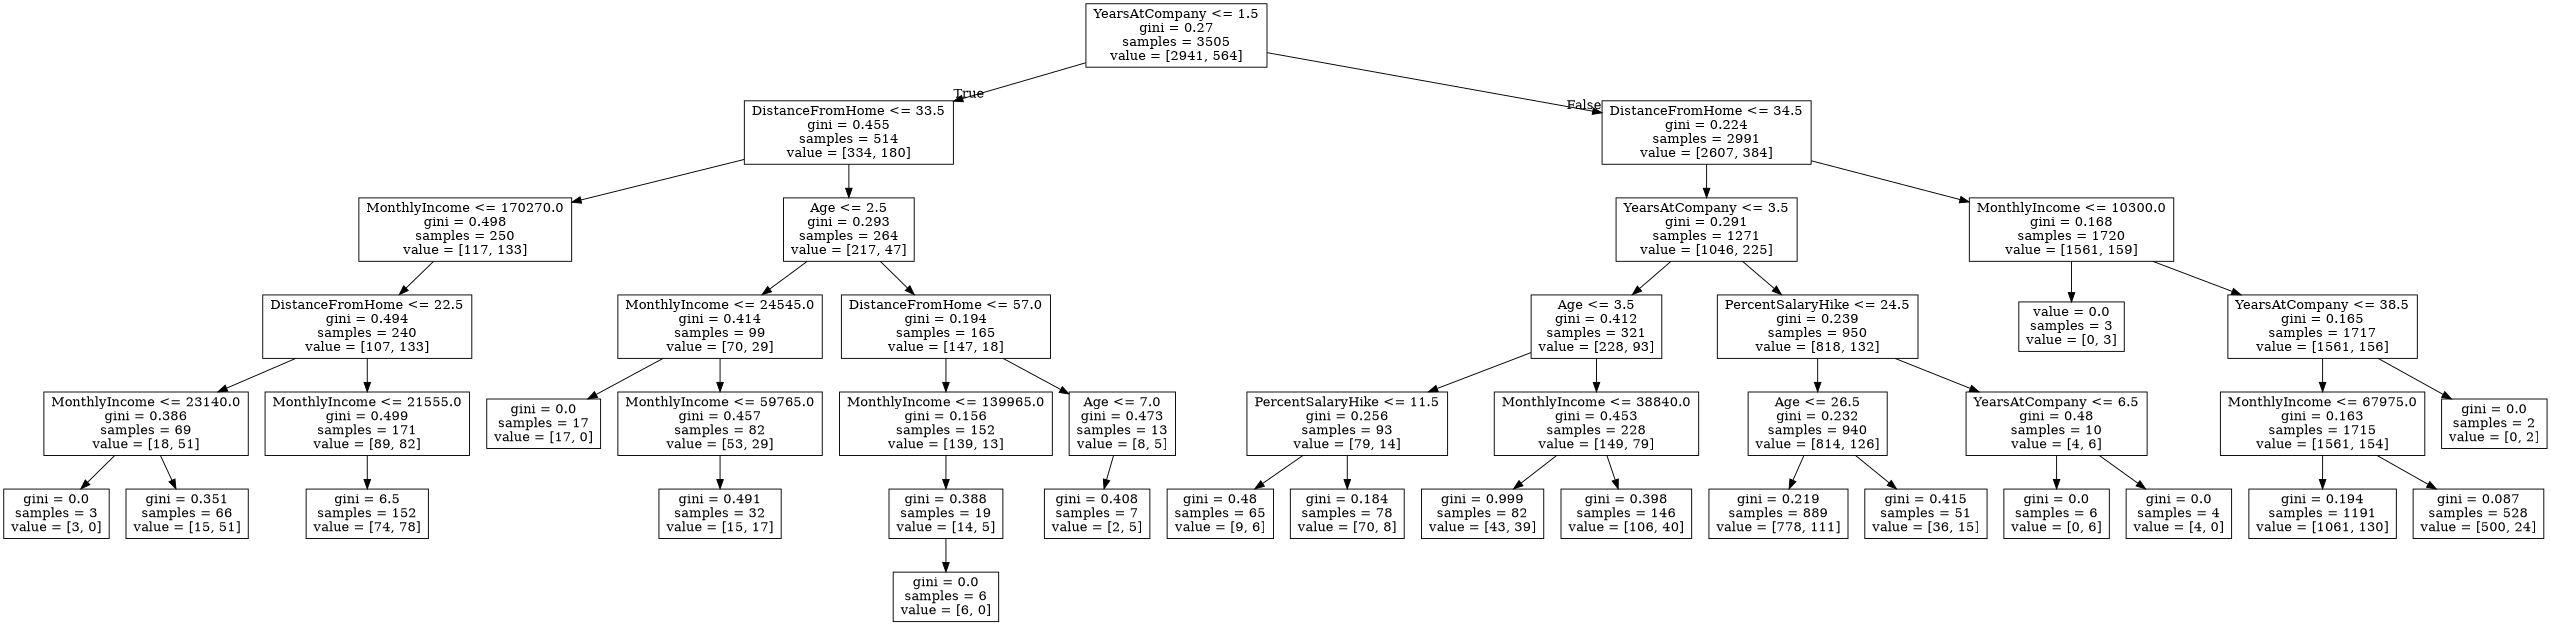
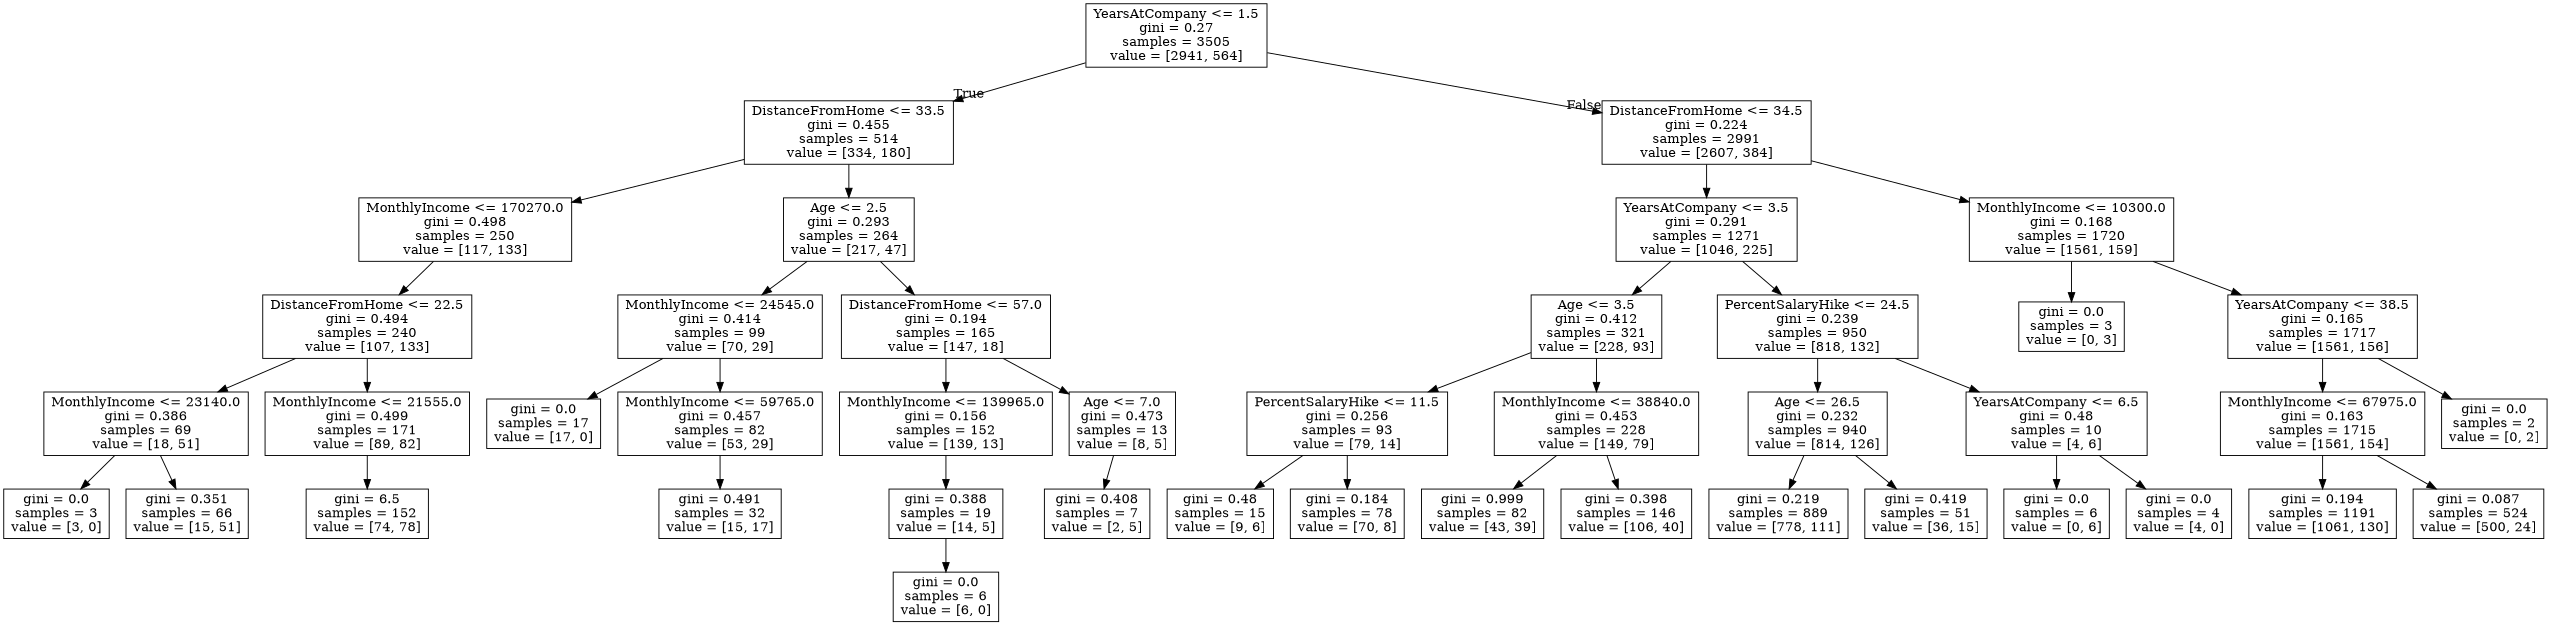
(2072, 327) -> (2072, 327)
(1220, 514) -> (1220, 514)
(1926, 514) -> (1926, 514)
(2478, 514) -> (2478, 514)
